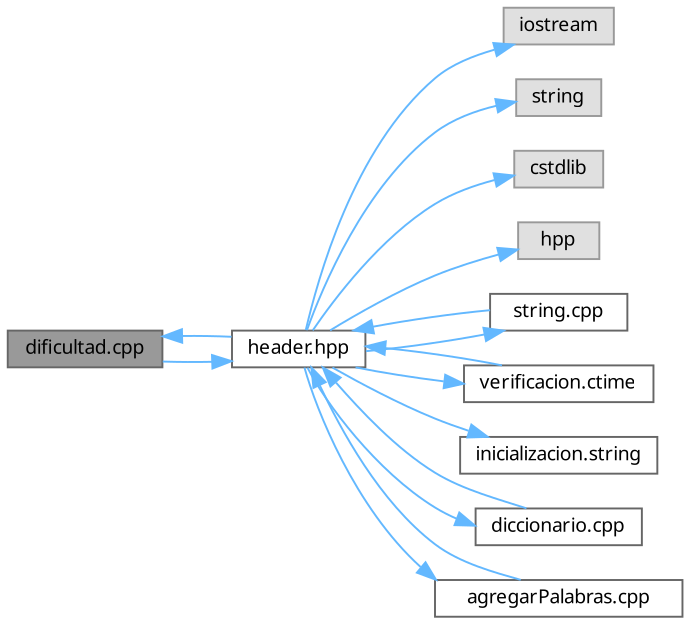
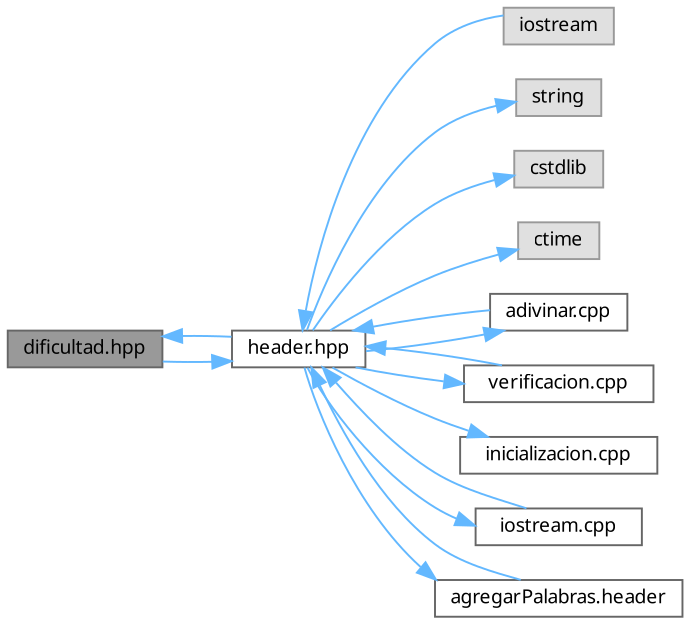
(367, 165) -> (366, 133)
(559, 241) -> (559, 241)
(559, 312) -> (559, 312)
(85, 349) -> (85, 349)
(559, 384) -> (559, 384)
(559, 455) -> (559, 455)
(559, 527) -> (559, 527)
(559, 598) -> (559, 598)
